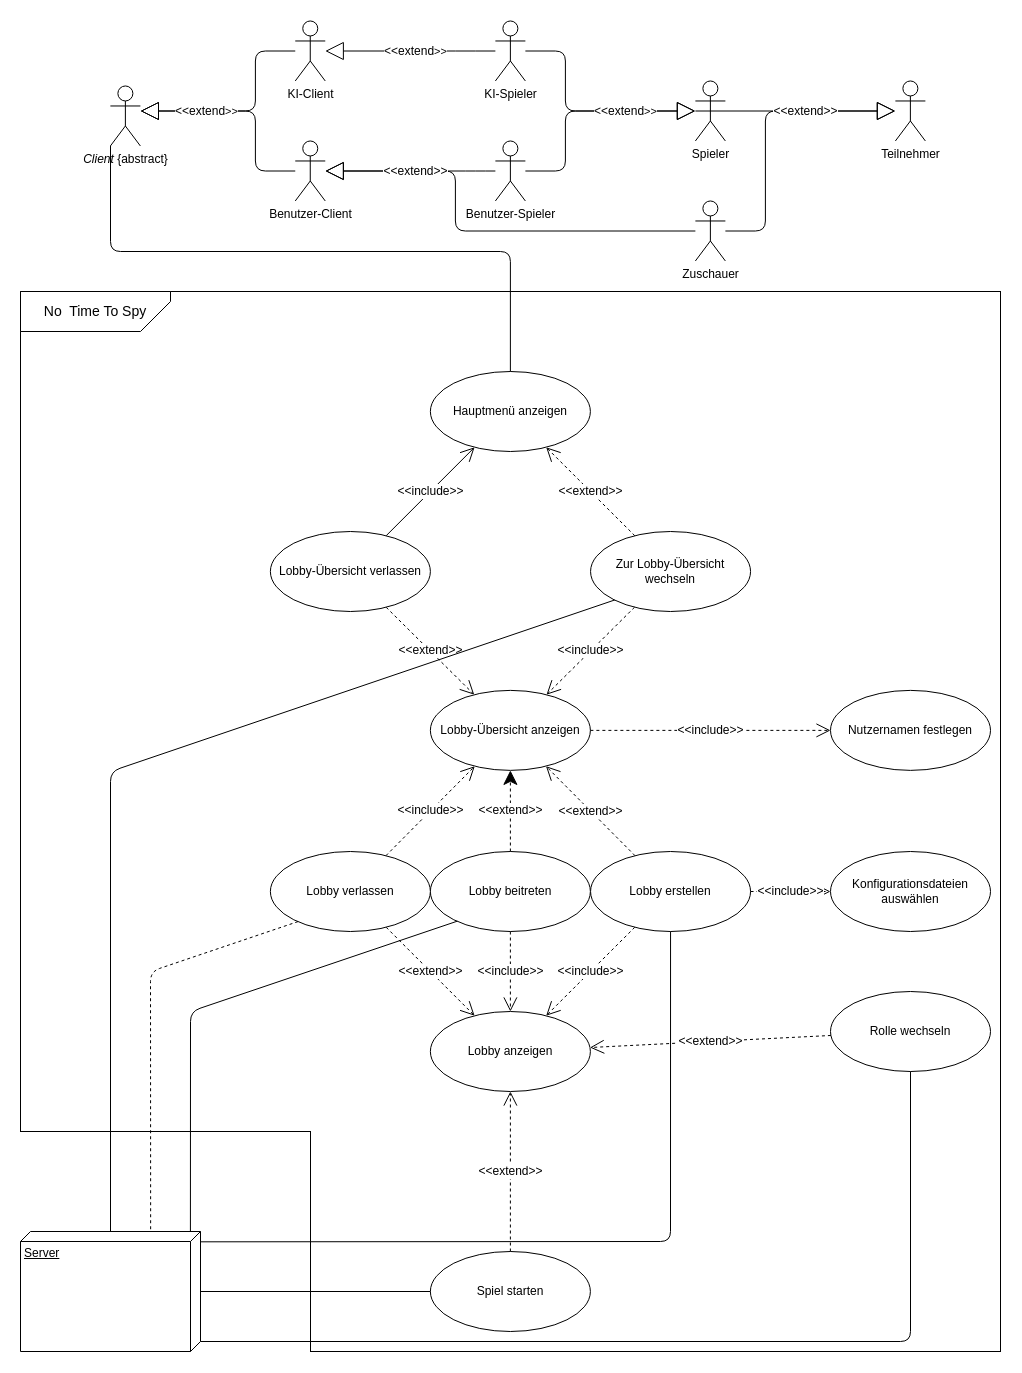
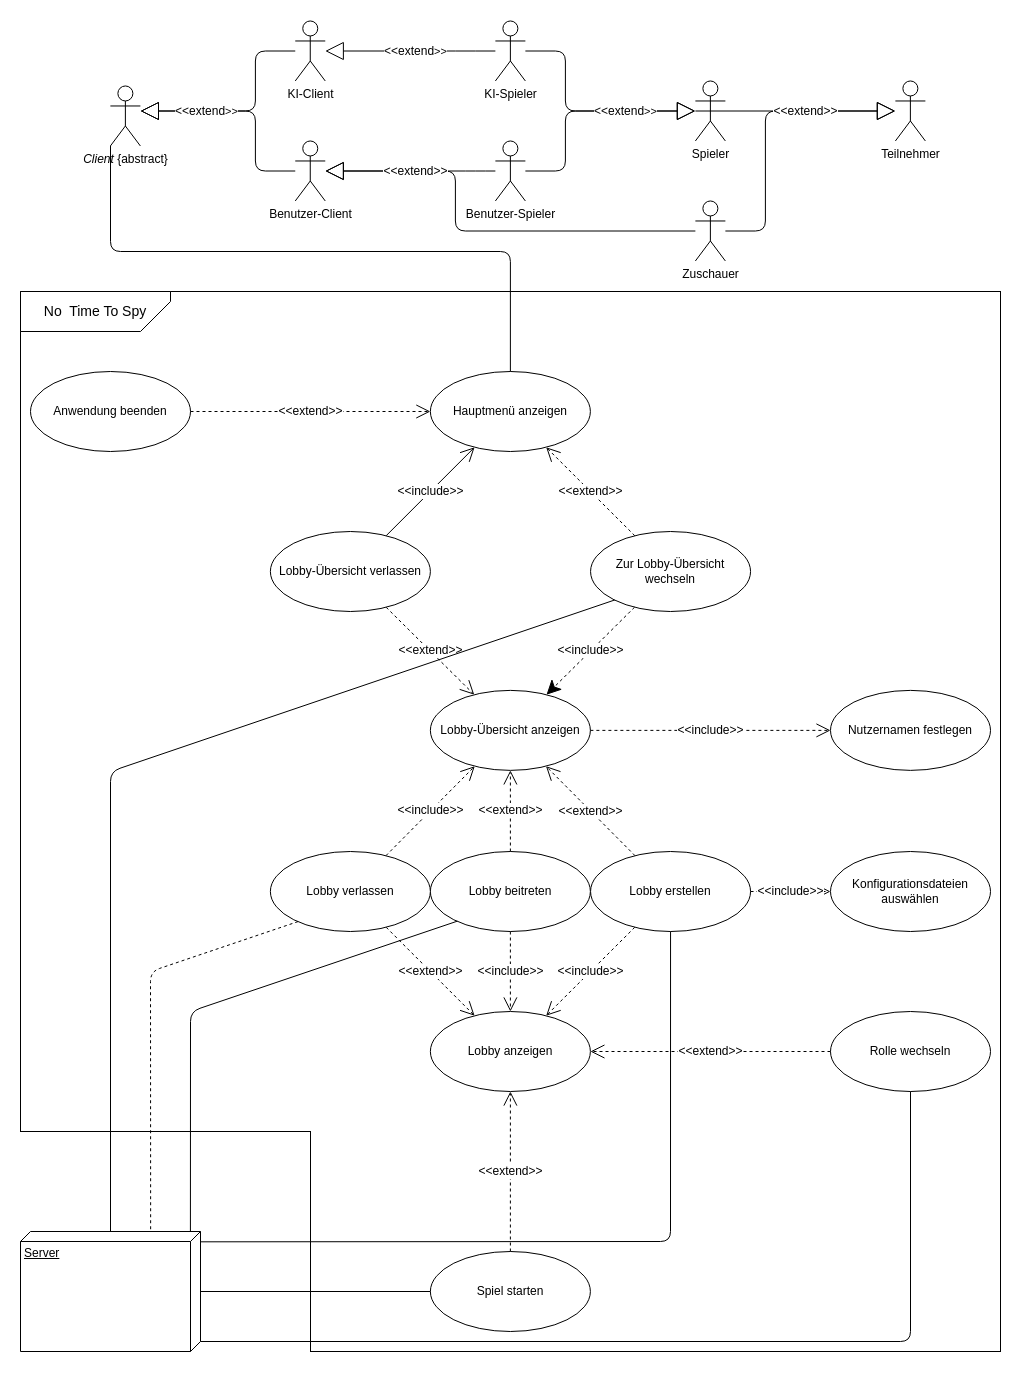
none -> (111, 412)
none -> (309, 412)
(552, 689) -> (556, 686)
(510, 783) -> (510, 779)
(911, 1032) -> (911, 1052)
